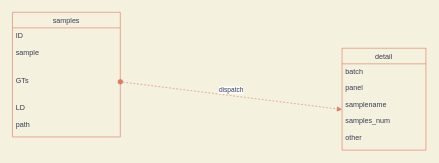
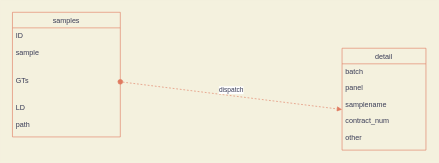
(355, 88) -> (355, 88)
